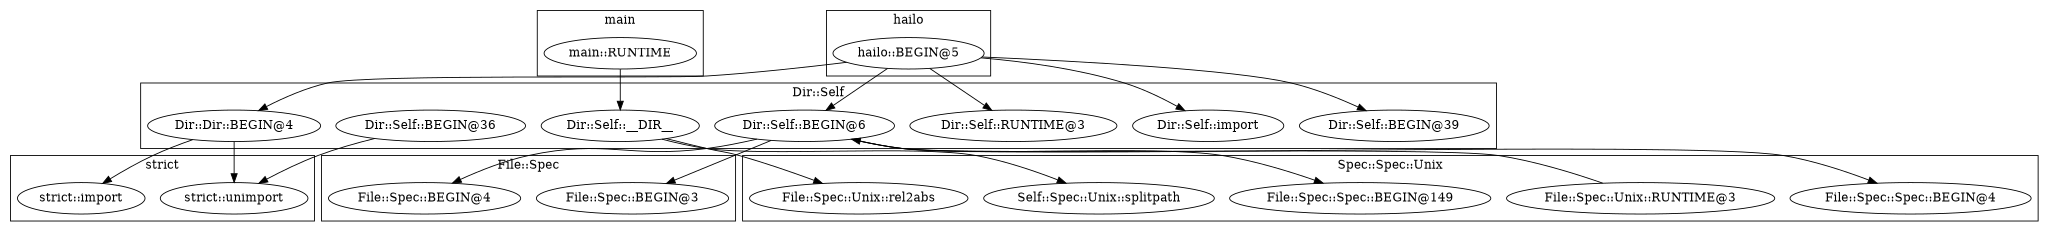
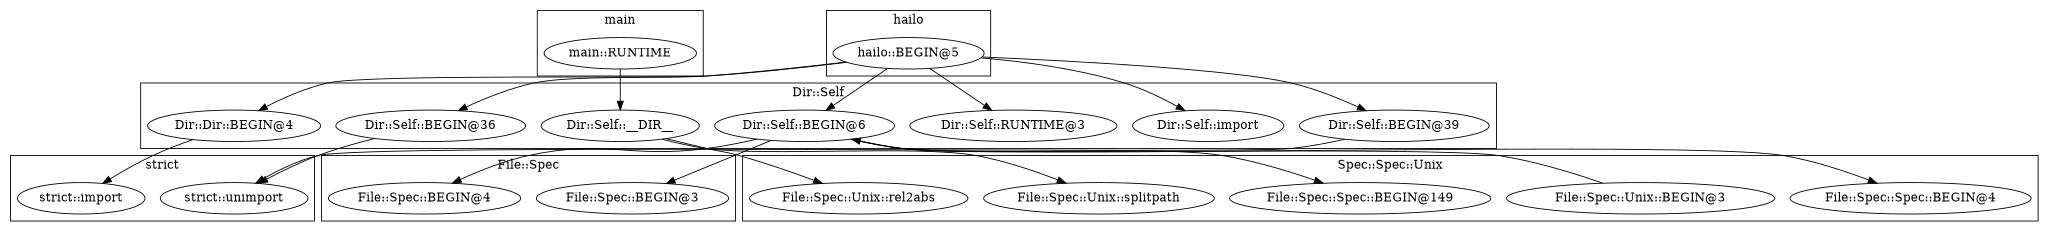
none -> (654, 77)
(234, 161) -> (802, 149)
(1099, 198) -> (1099, 198)
(1641, 198) -> (1641, 198)
